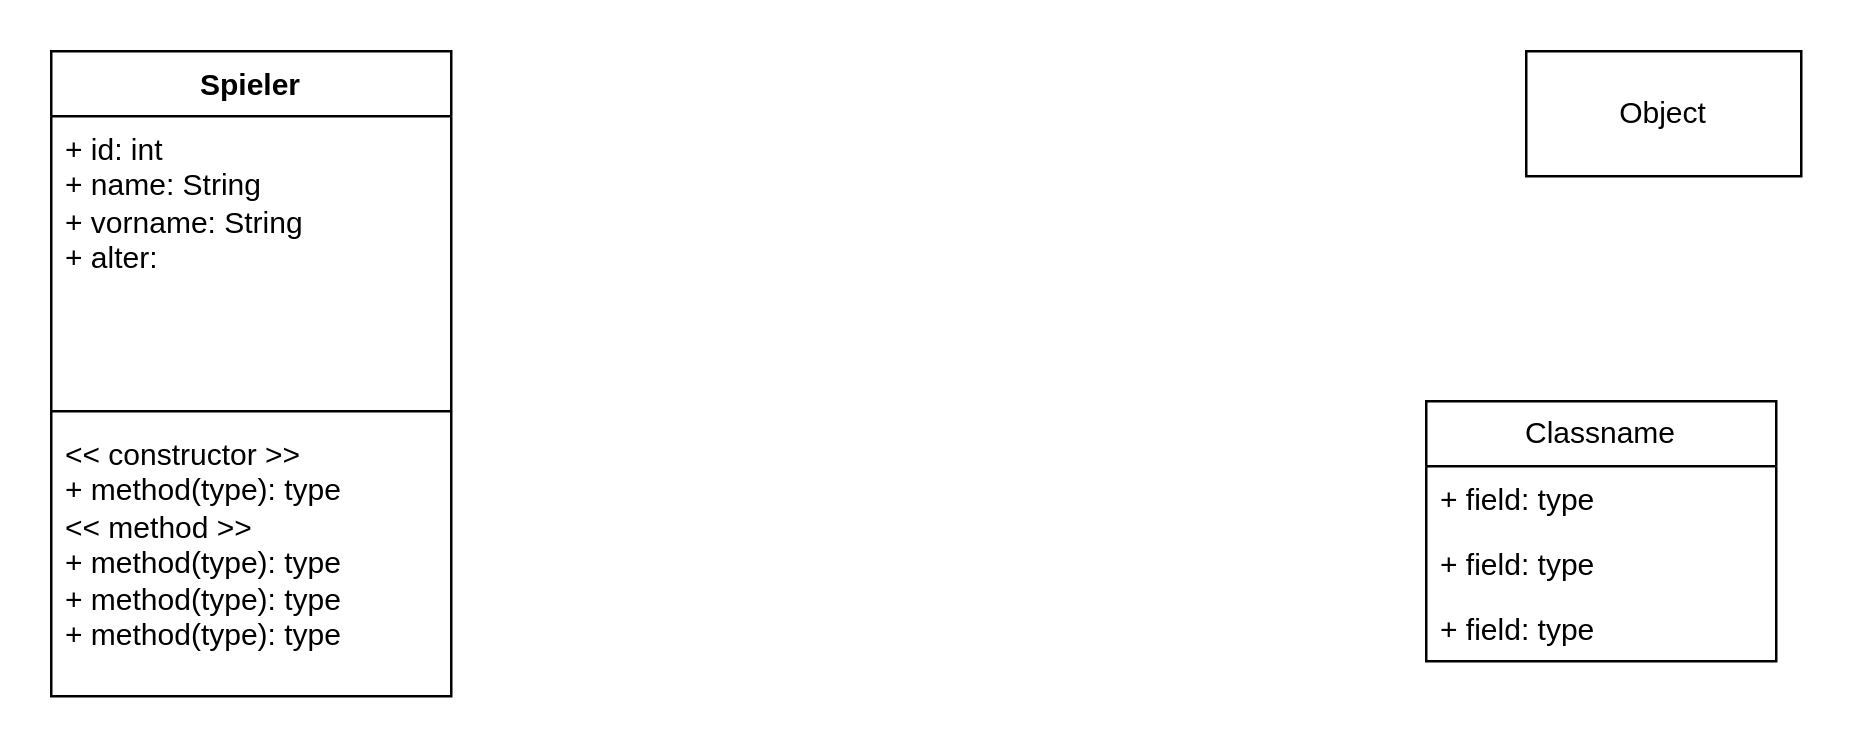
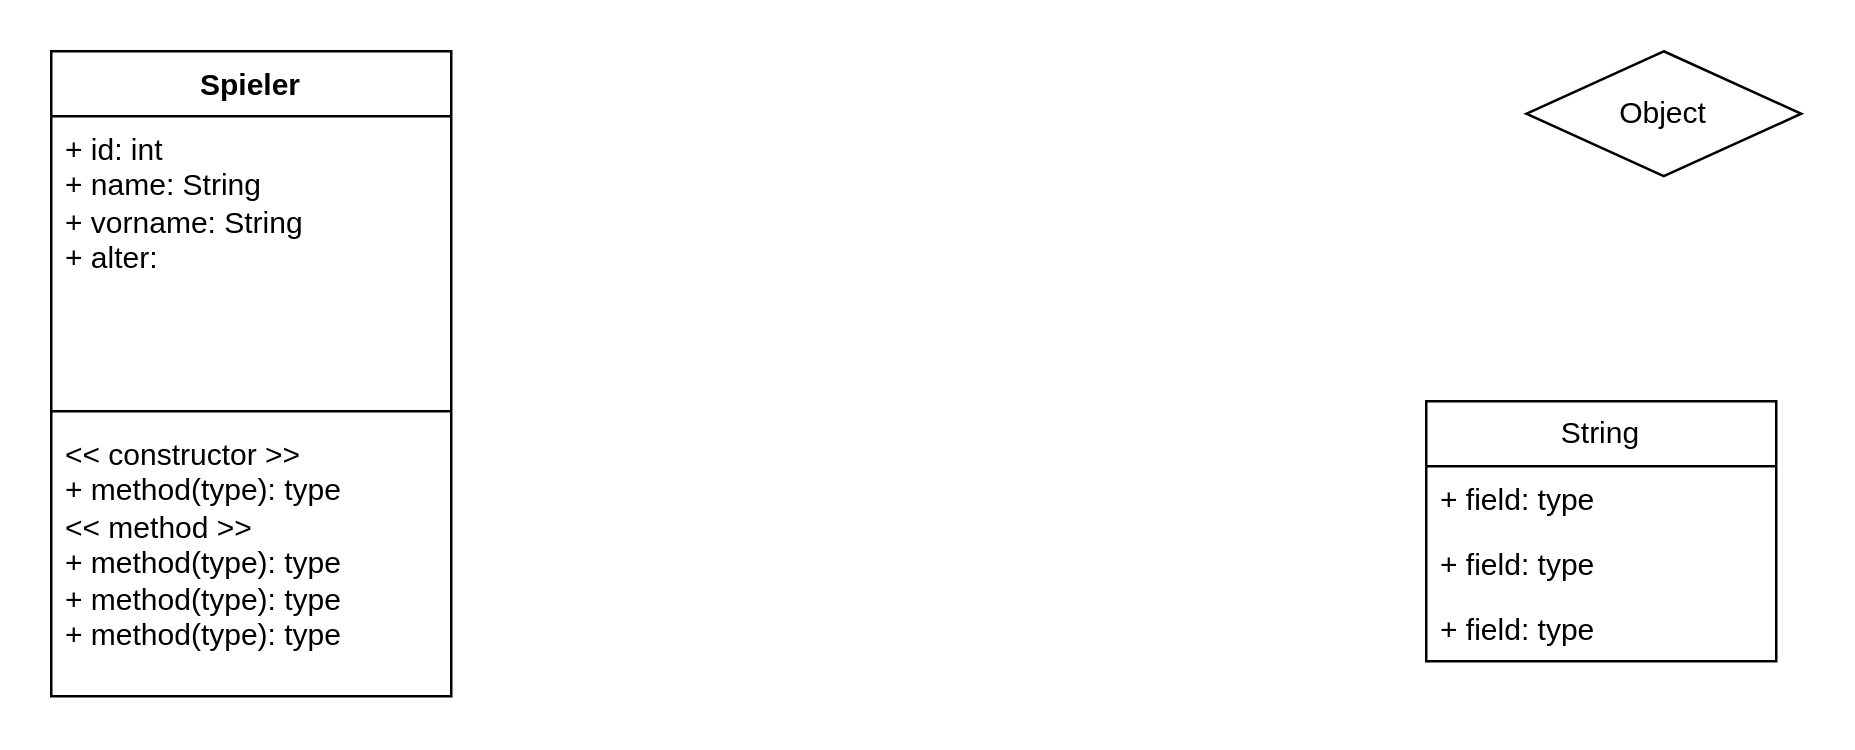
(1664, 114) -> (1664, 114)
(1601, 434) -> (1601, 434)
